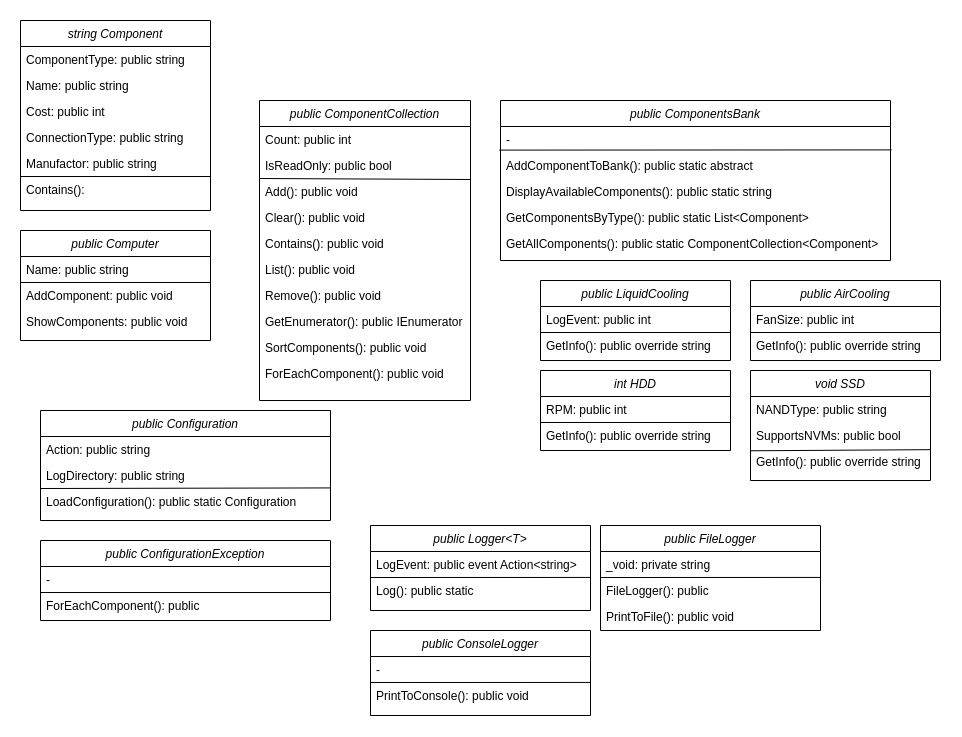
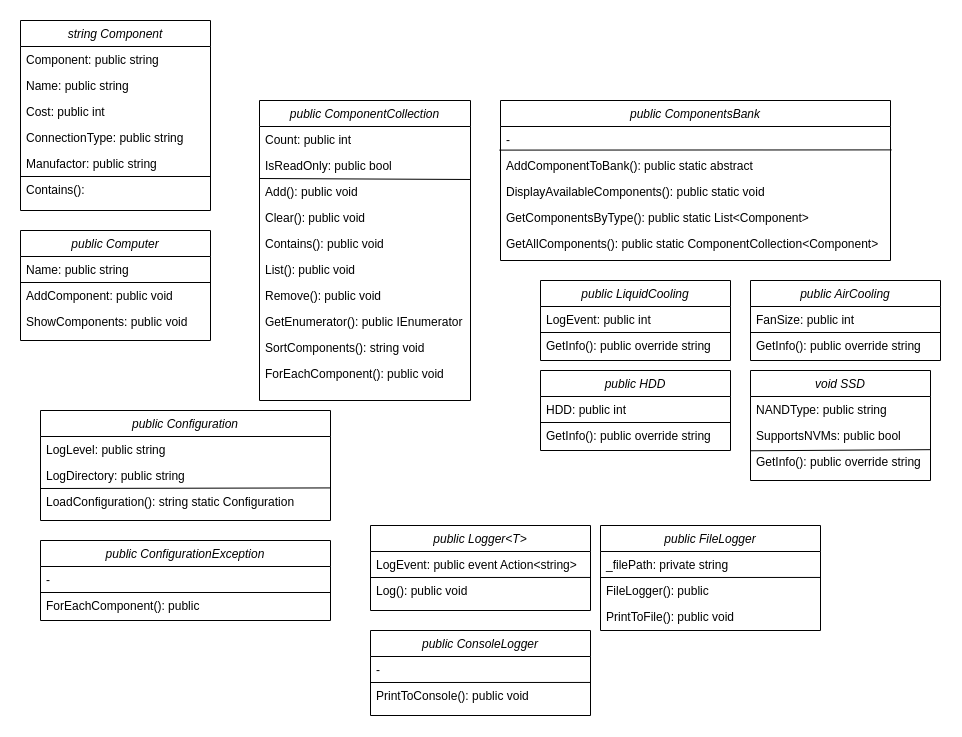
(111, 60) -> (97, 60)
(654, 192) -> (647, 192)
(353, 348) -> (355, 348)
(635, 384) -> (635, 384)
(587, 410) -> (587, 410)
(106, 450) -> (112, 450)
(190, 502) -> (192, 502)
(667, 565) -> (679, 565)
(434, 591) -> (427, 591)
